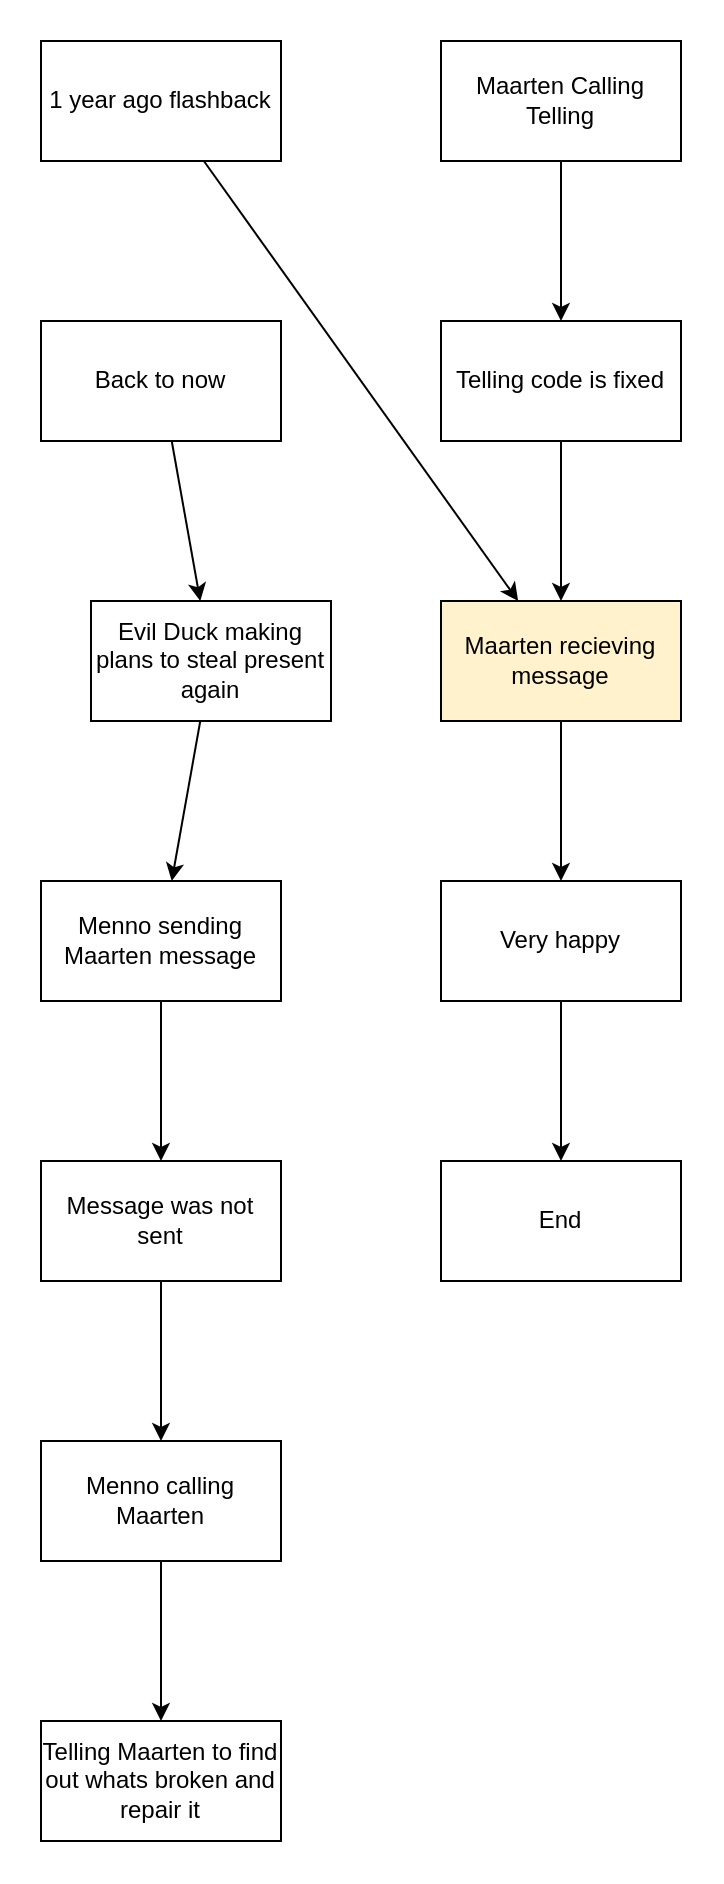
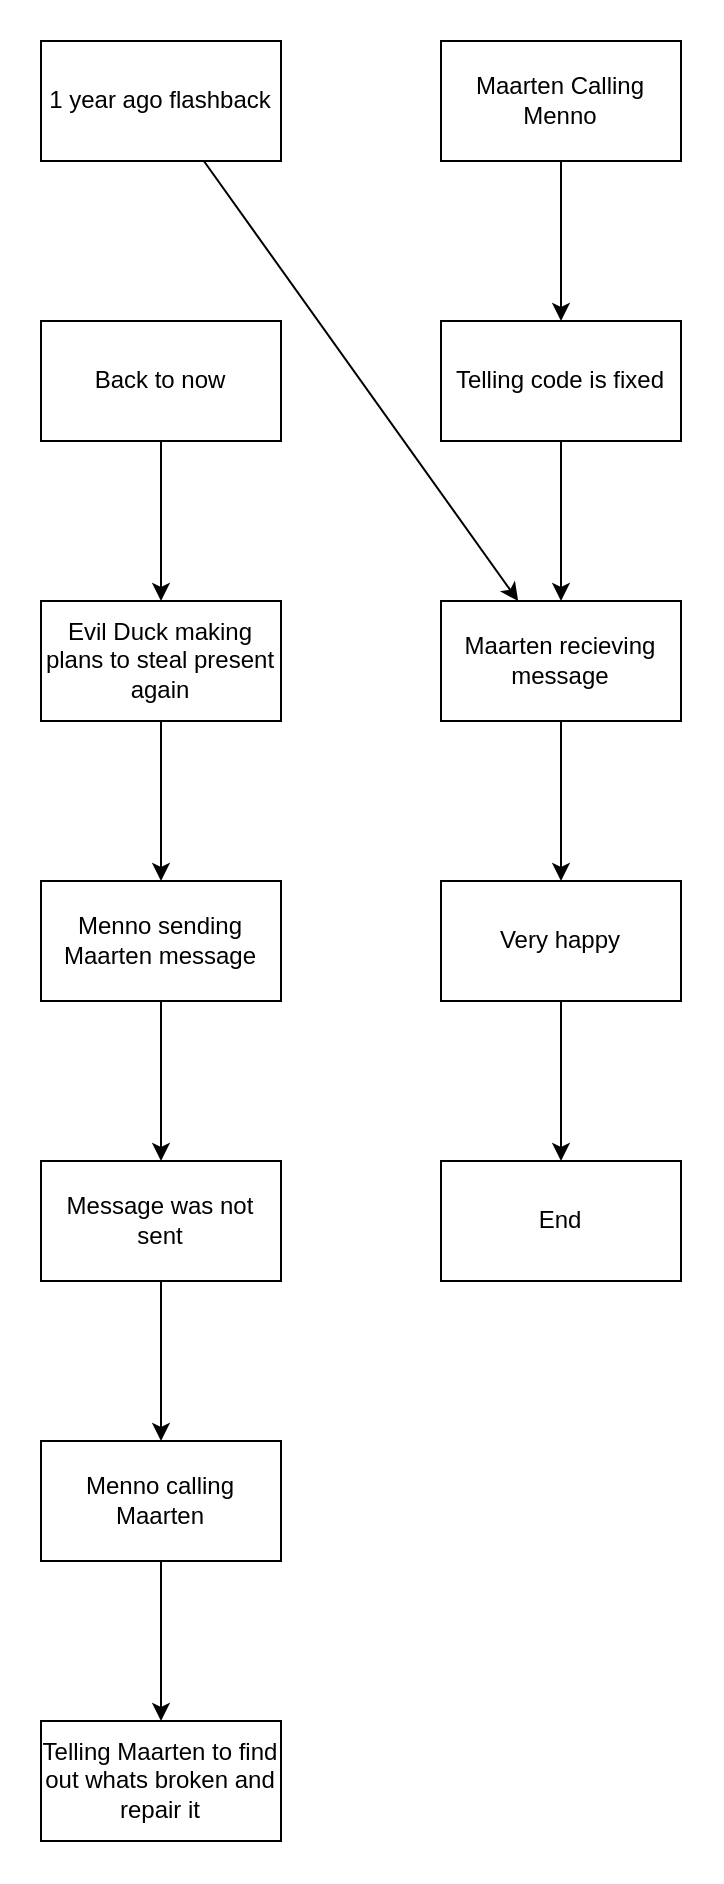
(561, 101) -> (561, 101)
(211, 661) -> (161, 661)
(561, 661) -> (561, 661)
